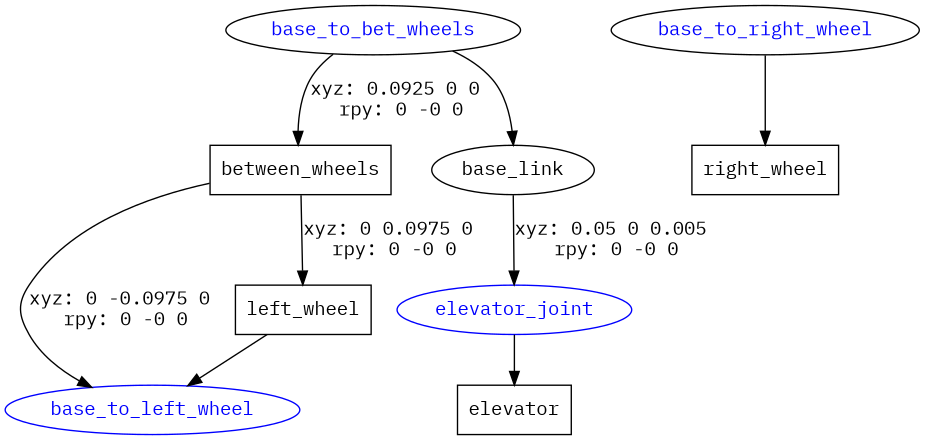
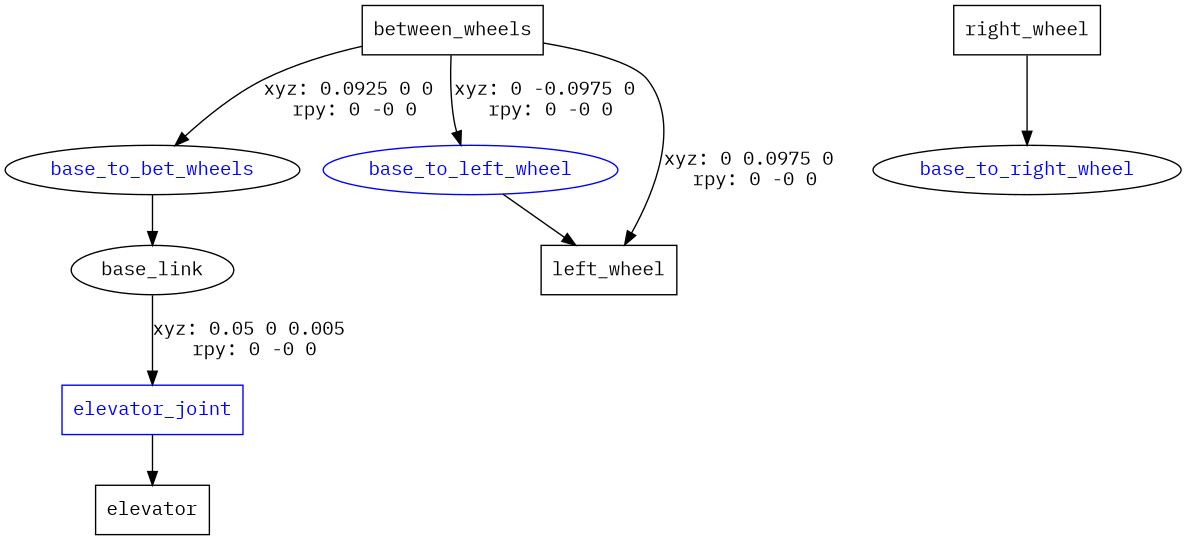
(306, 88) -> (267, 78)
(765, 93) -> (1027, 93)
(514, 310) -> (152, 410)
(233, 356) -> (534, 216)
